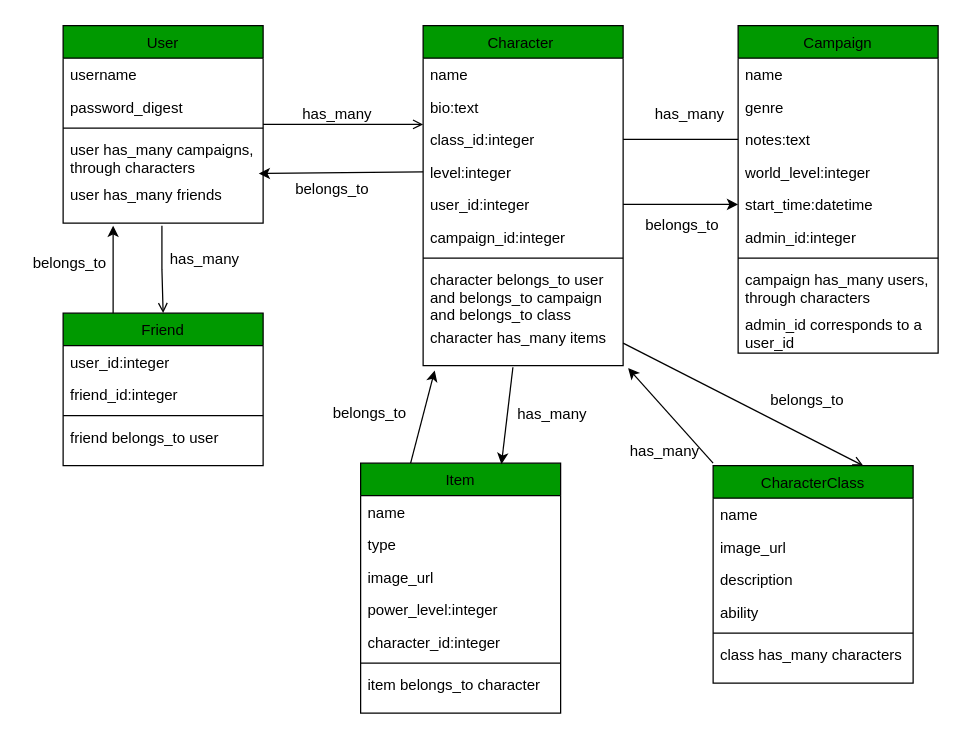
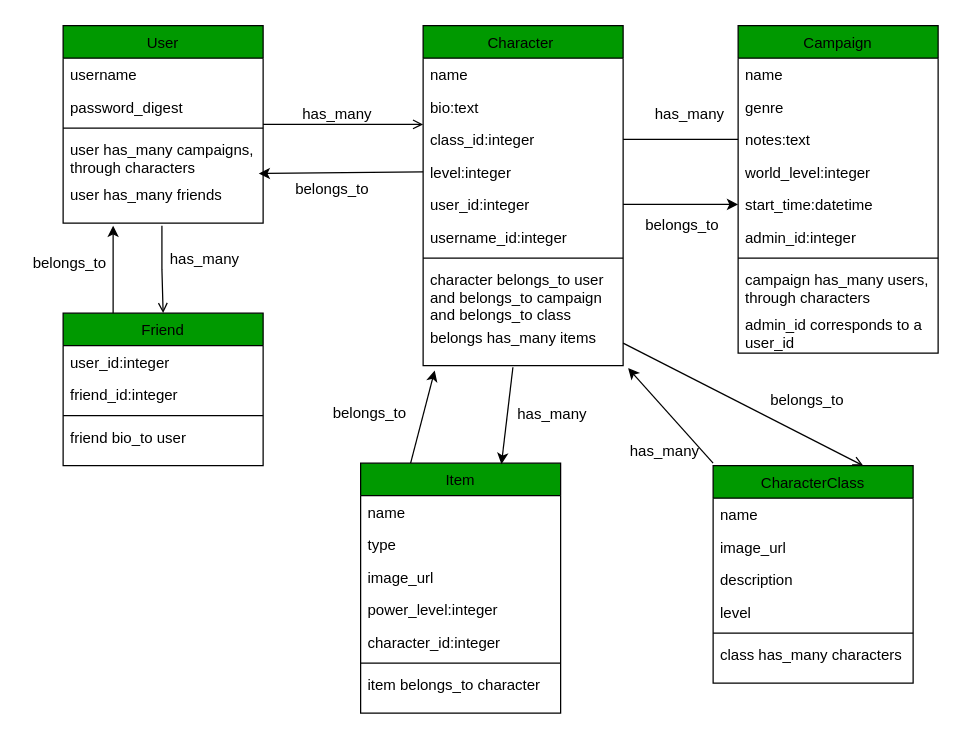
(502, 238) -> (504, 238)
(525, 338) -> (515, 338)
(155, 438) -> (138, 438)
(744, 613) -> (737, 613)
